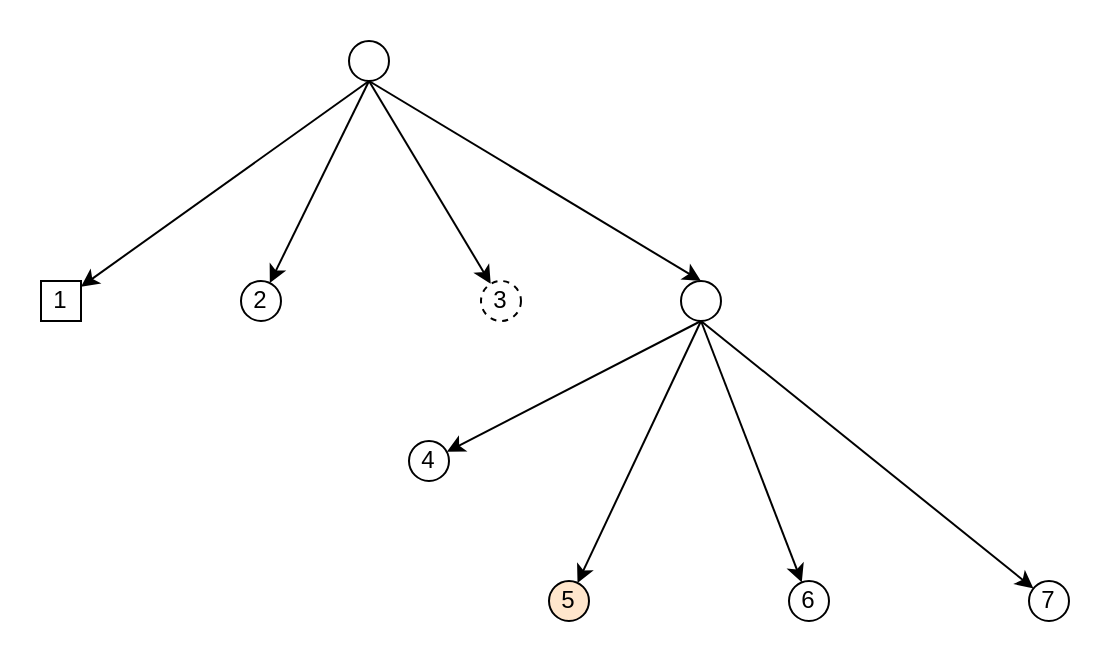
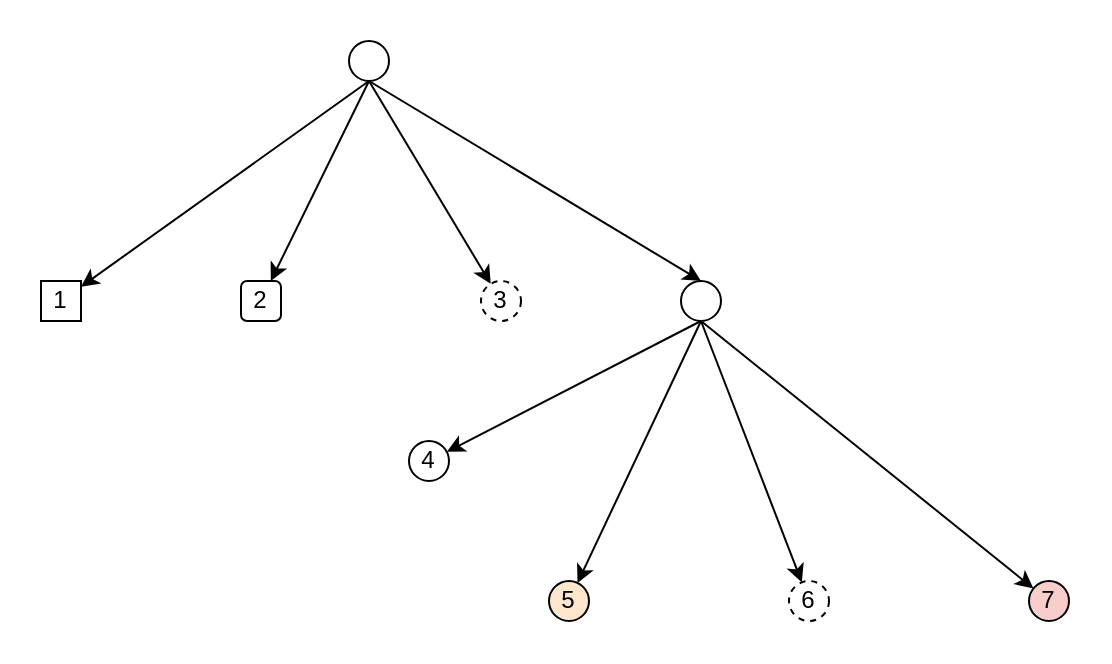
(261, 301) -> (261, 301)
(809, 601) -> (809, 601)
(1049, 601) -> (1049, 601)
